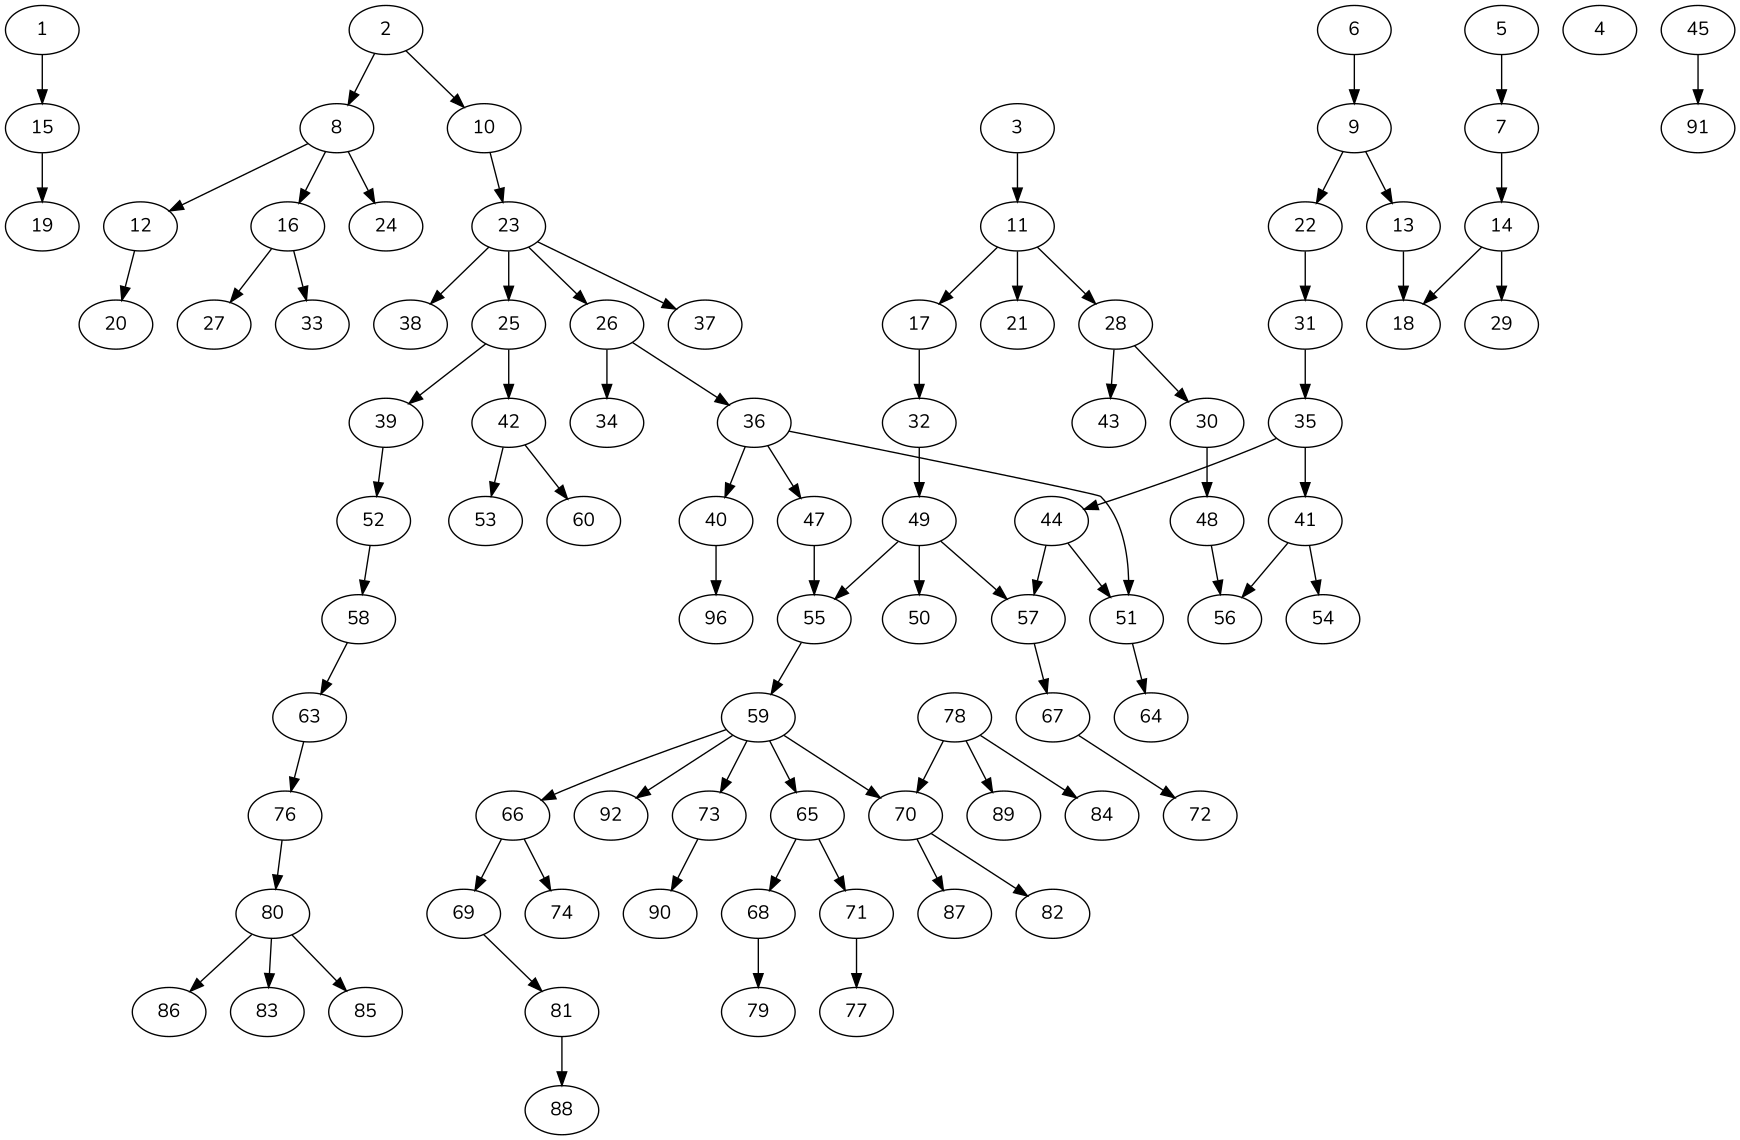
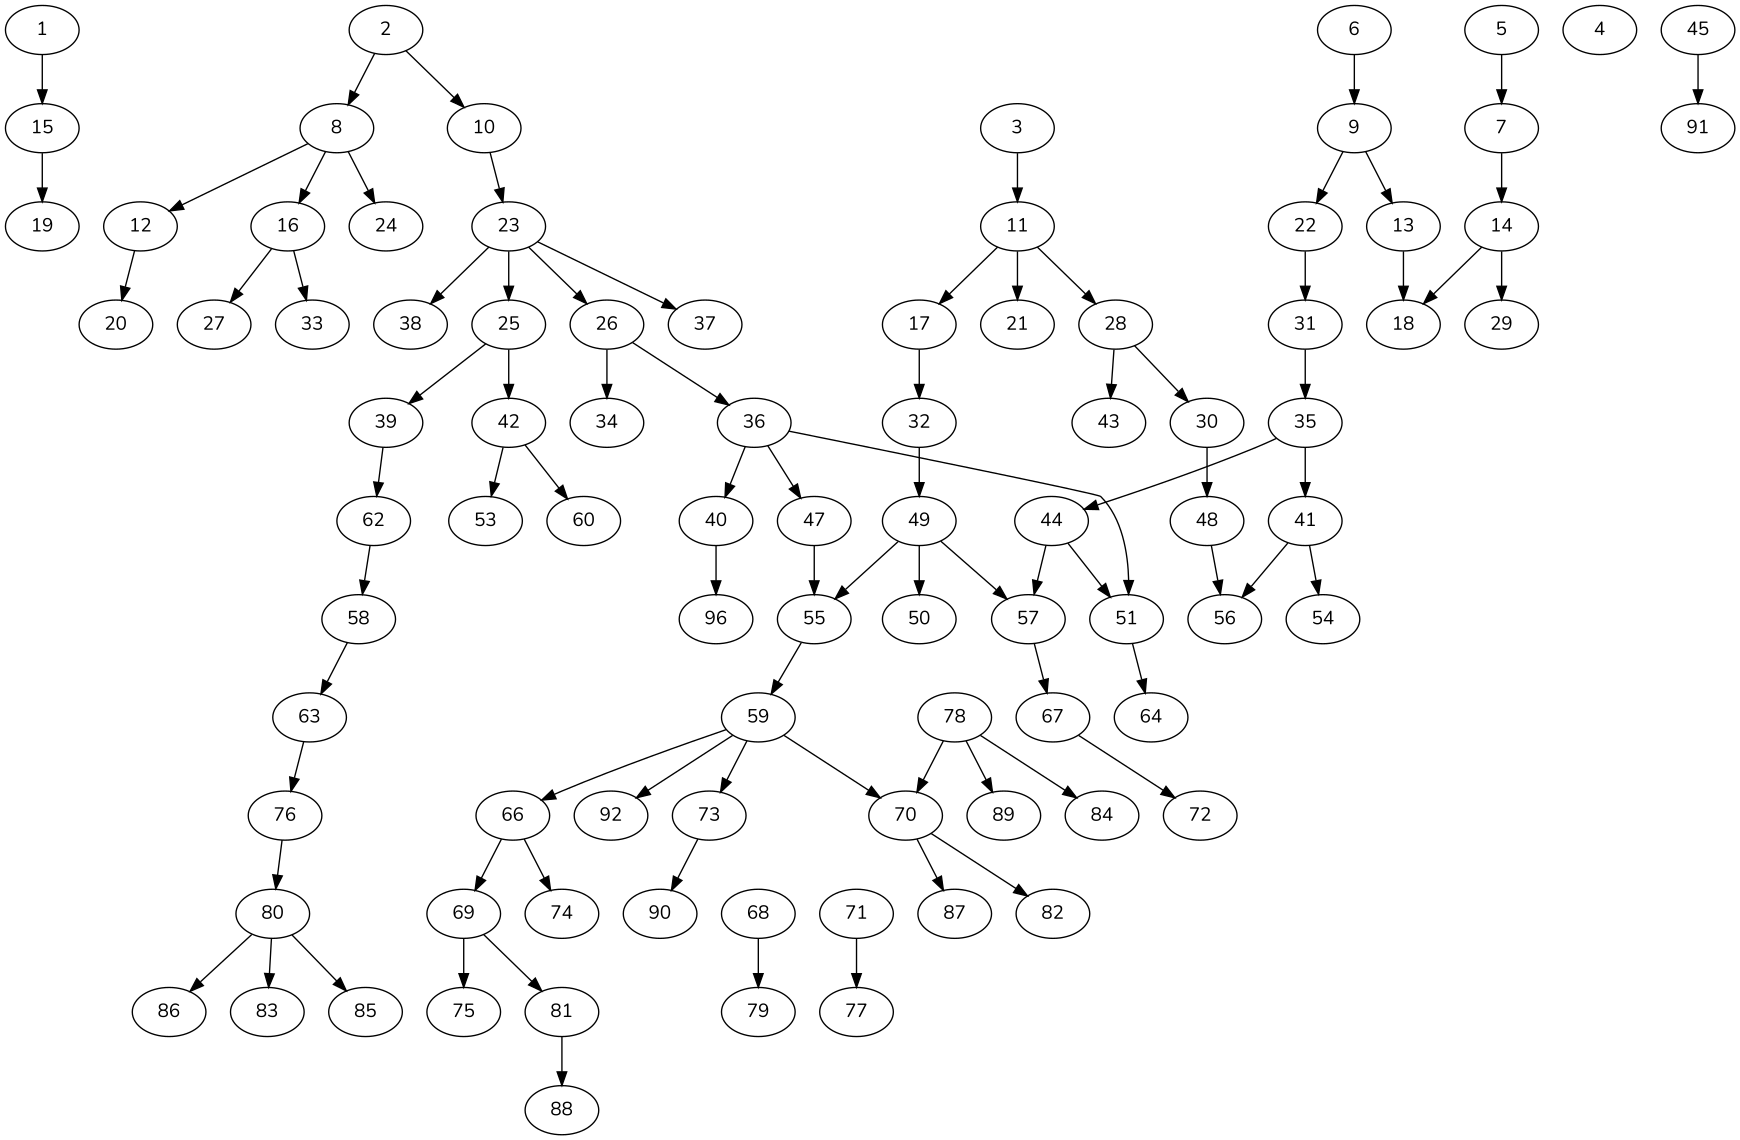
(374, 521) -> (374, 521)
(807, 816) -> none
none -> (464, 1012)
